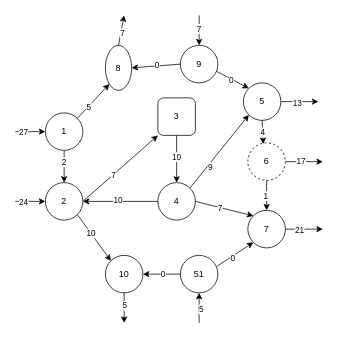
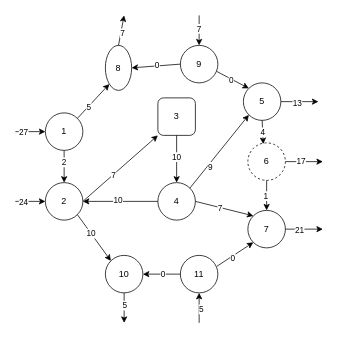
(199, 274) -> (199, 274)
